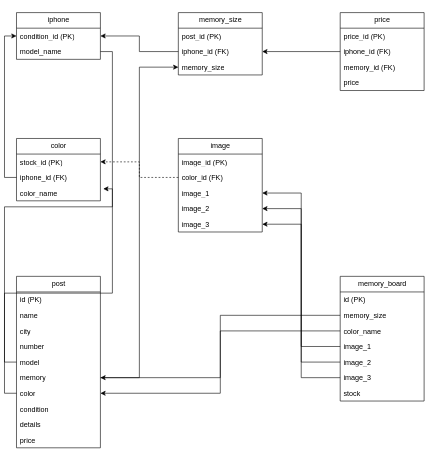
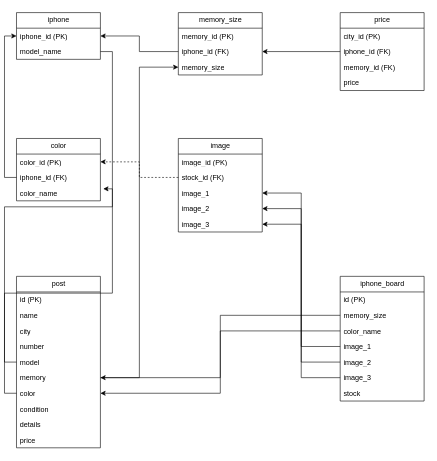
(51, 36) -> (46, 36)
(204, 36) -> (208, 36)
(368, 36) -> (365, 36)
(44, 162) -> (44, 162)
(206, 178) -> (206, 178)
(383, 284) -> (383, 284)
